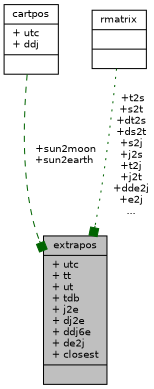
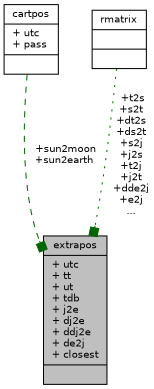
(26, 45) -> (30, 45)
(72, 332) -> (72, 332)
